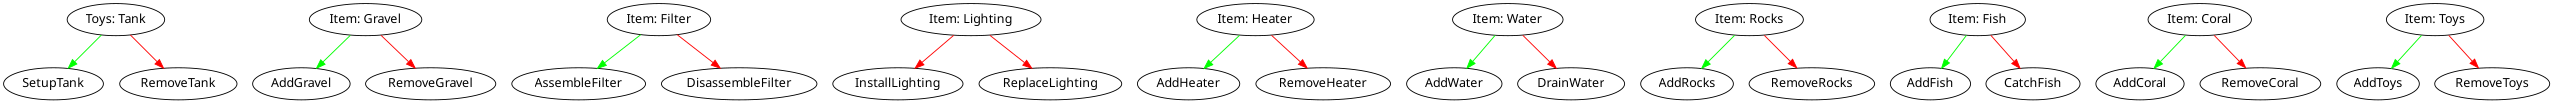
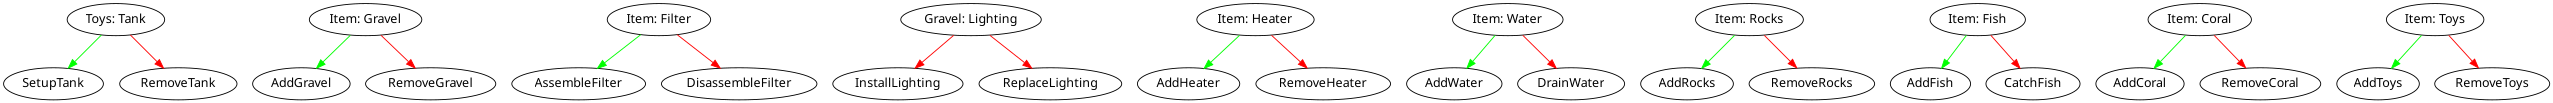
(971, 20) -> (971, 20)
